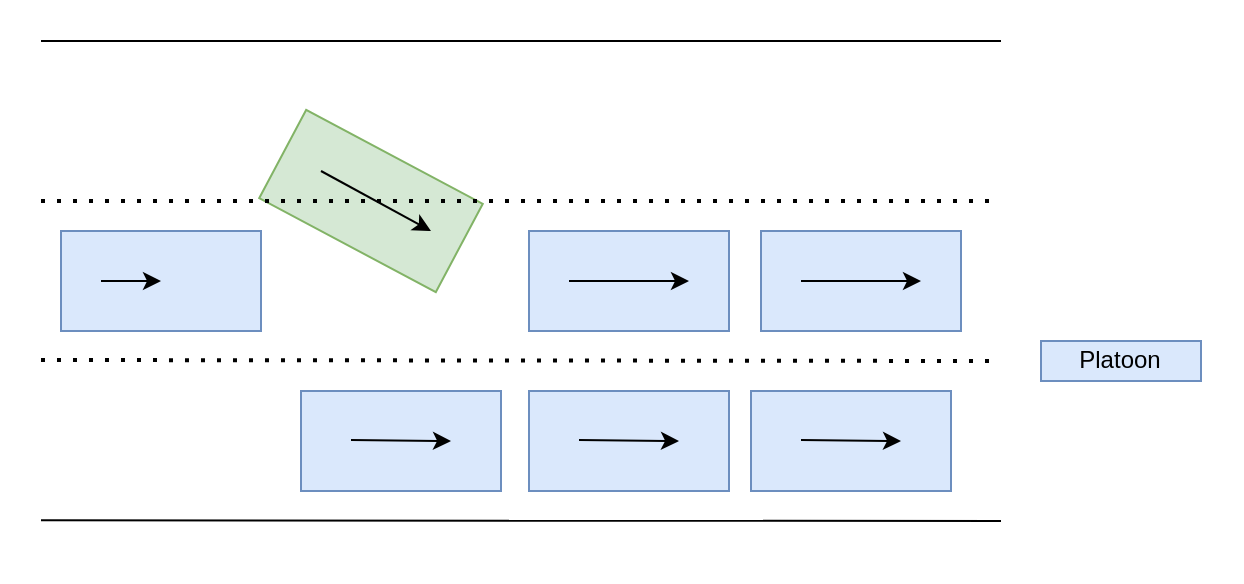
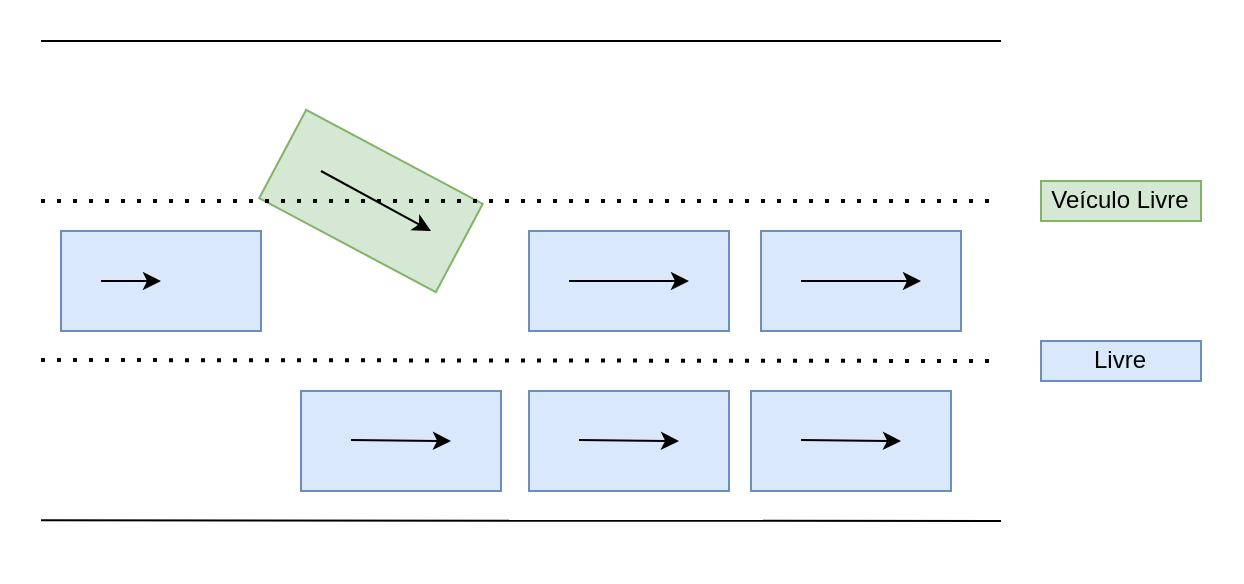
none -> (1121, 201)
(1121, 361) -> (1121, 361)
